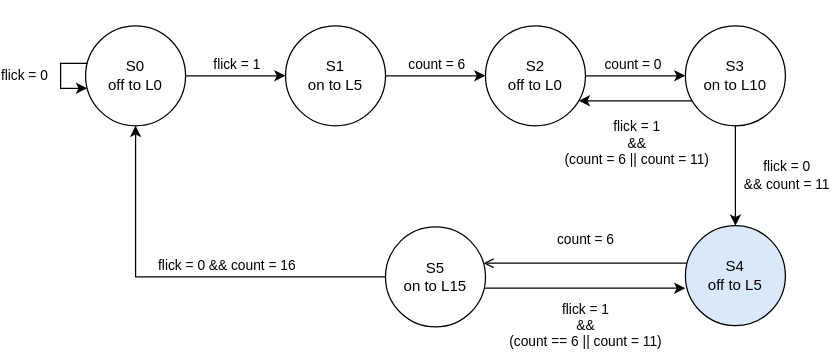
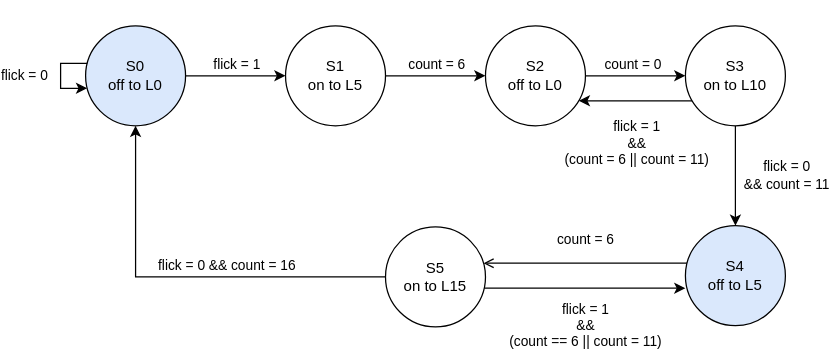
(136, 76) -> (136, 76)
